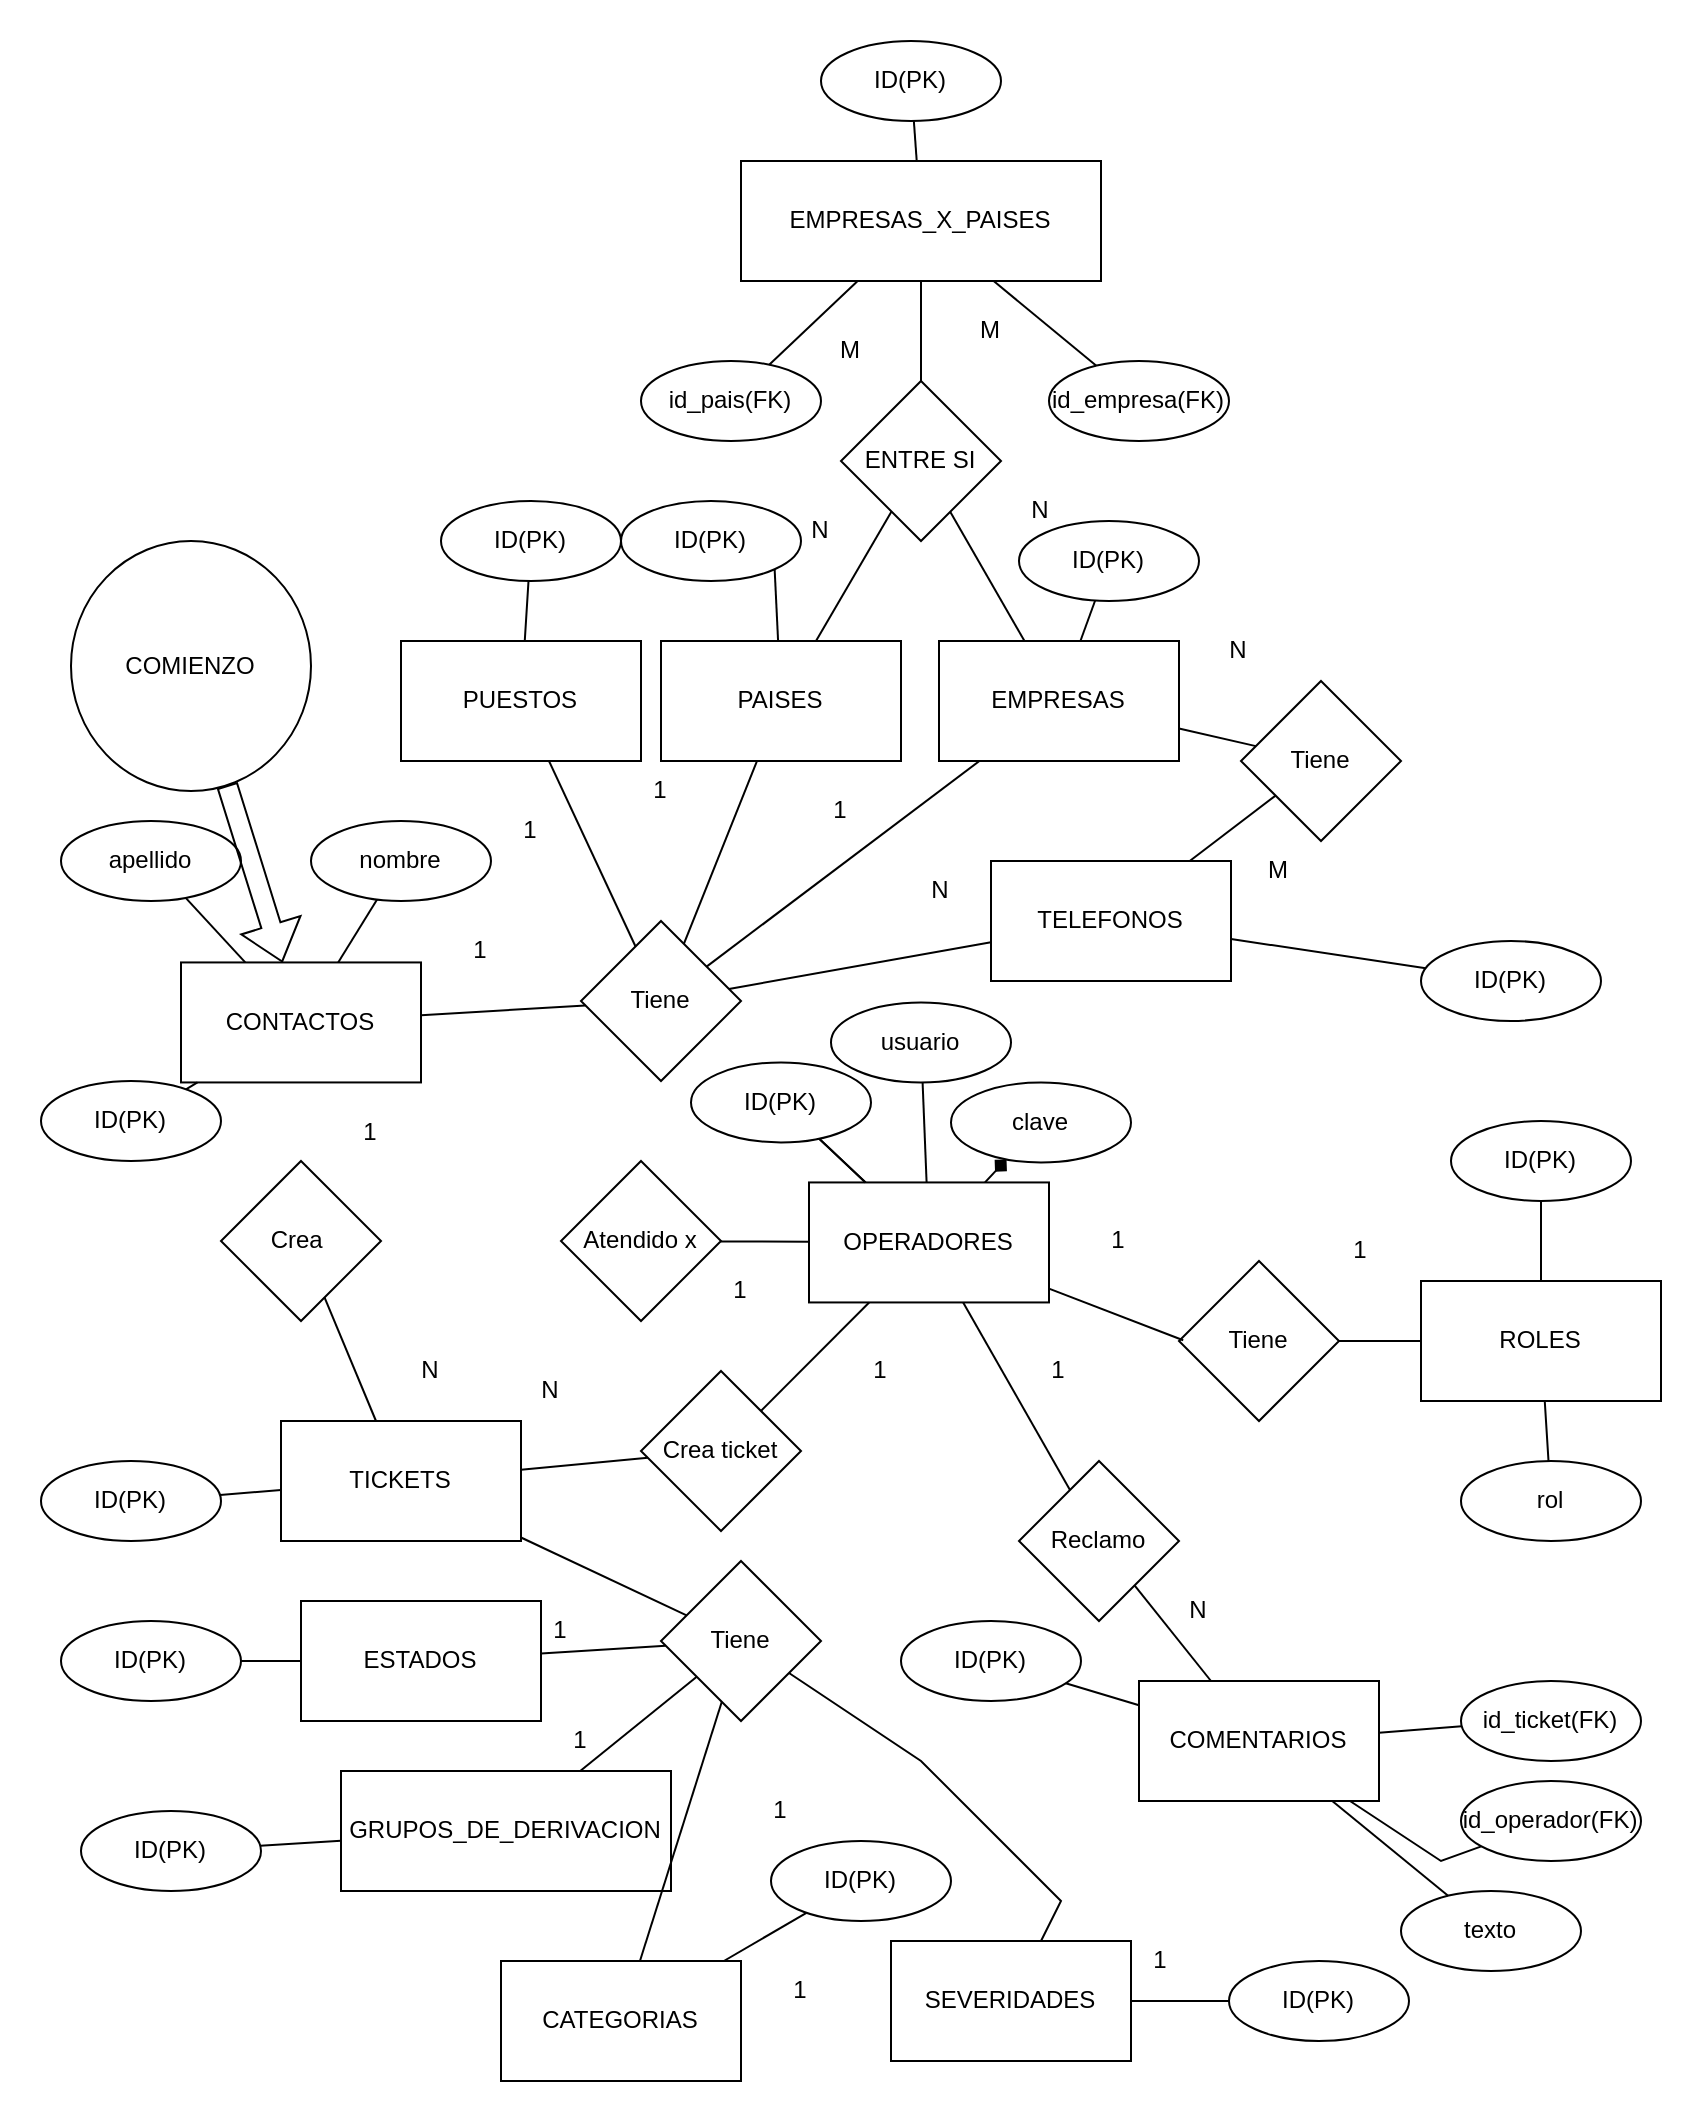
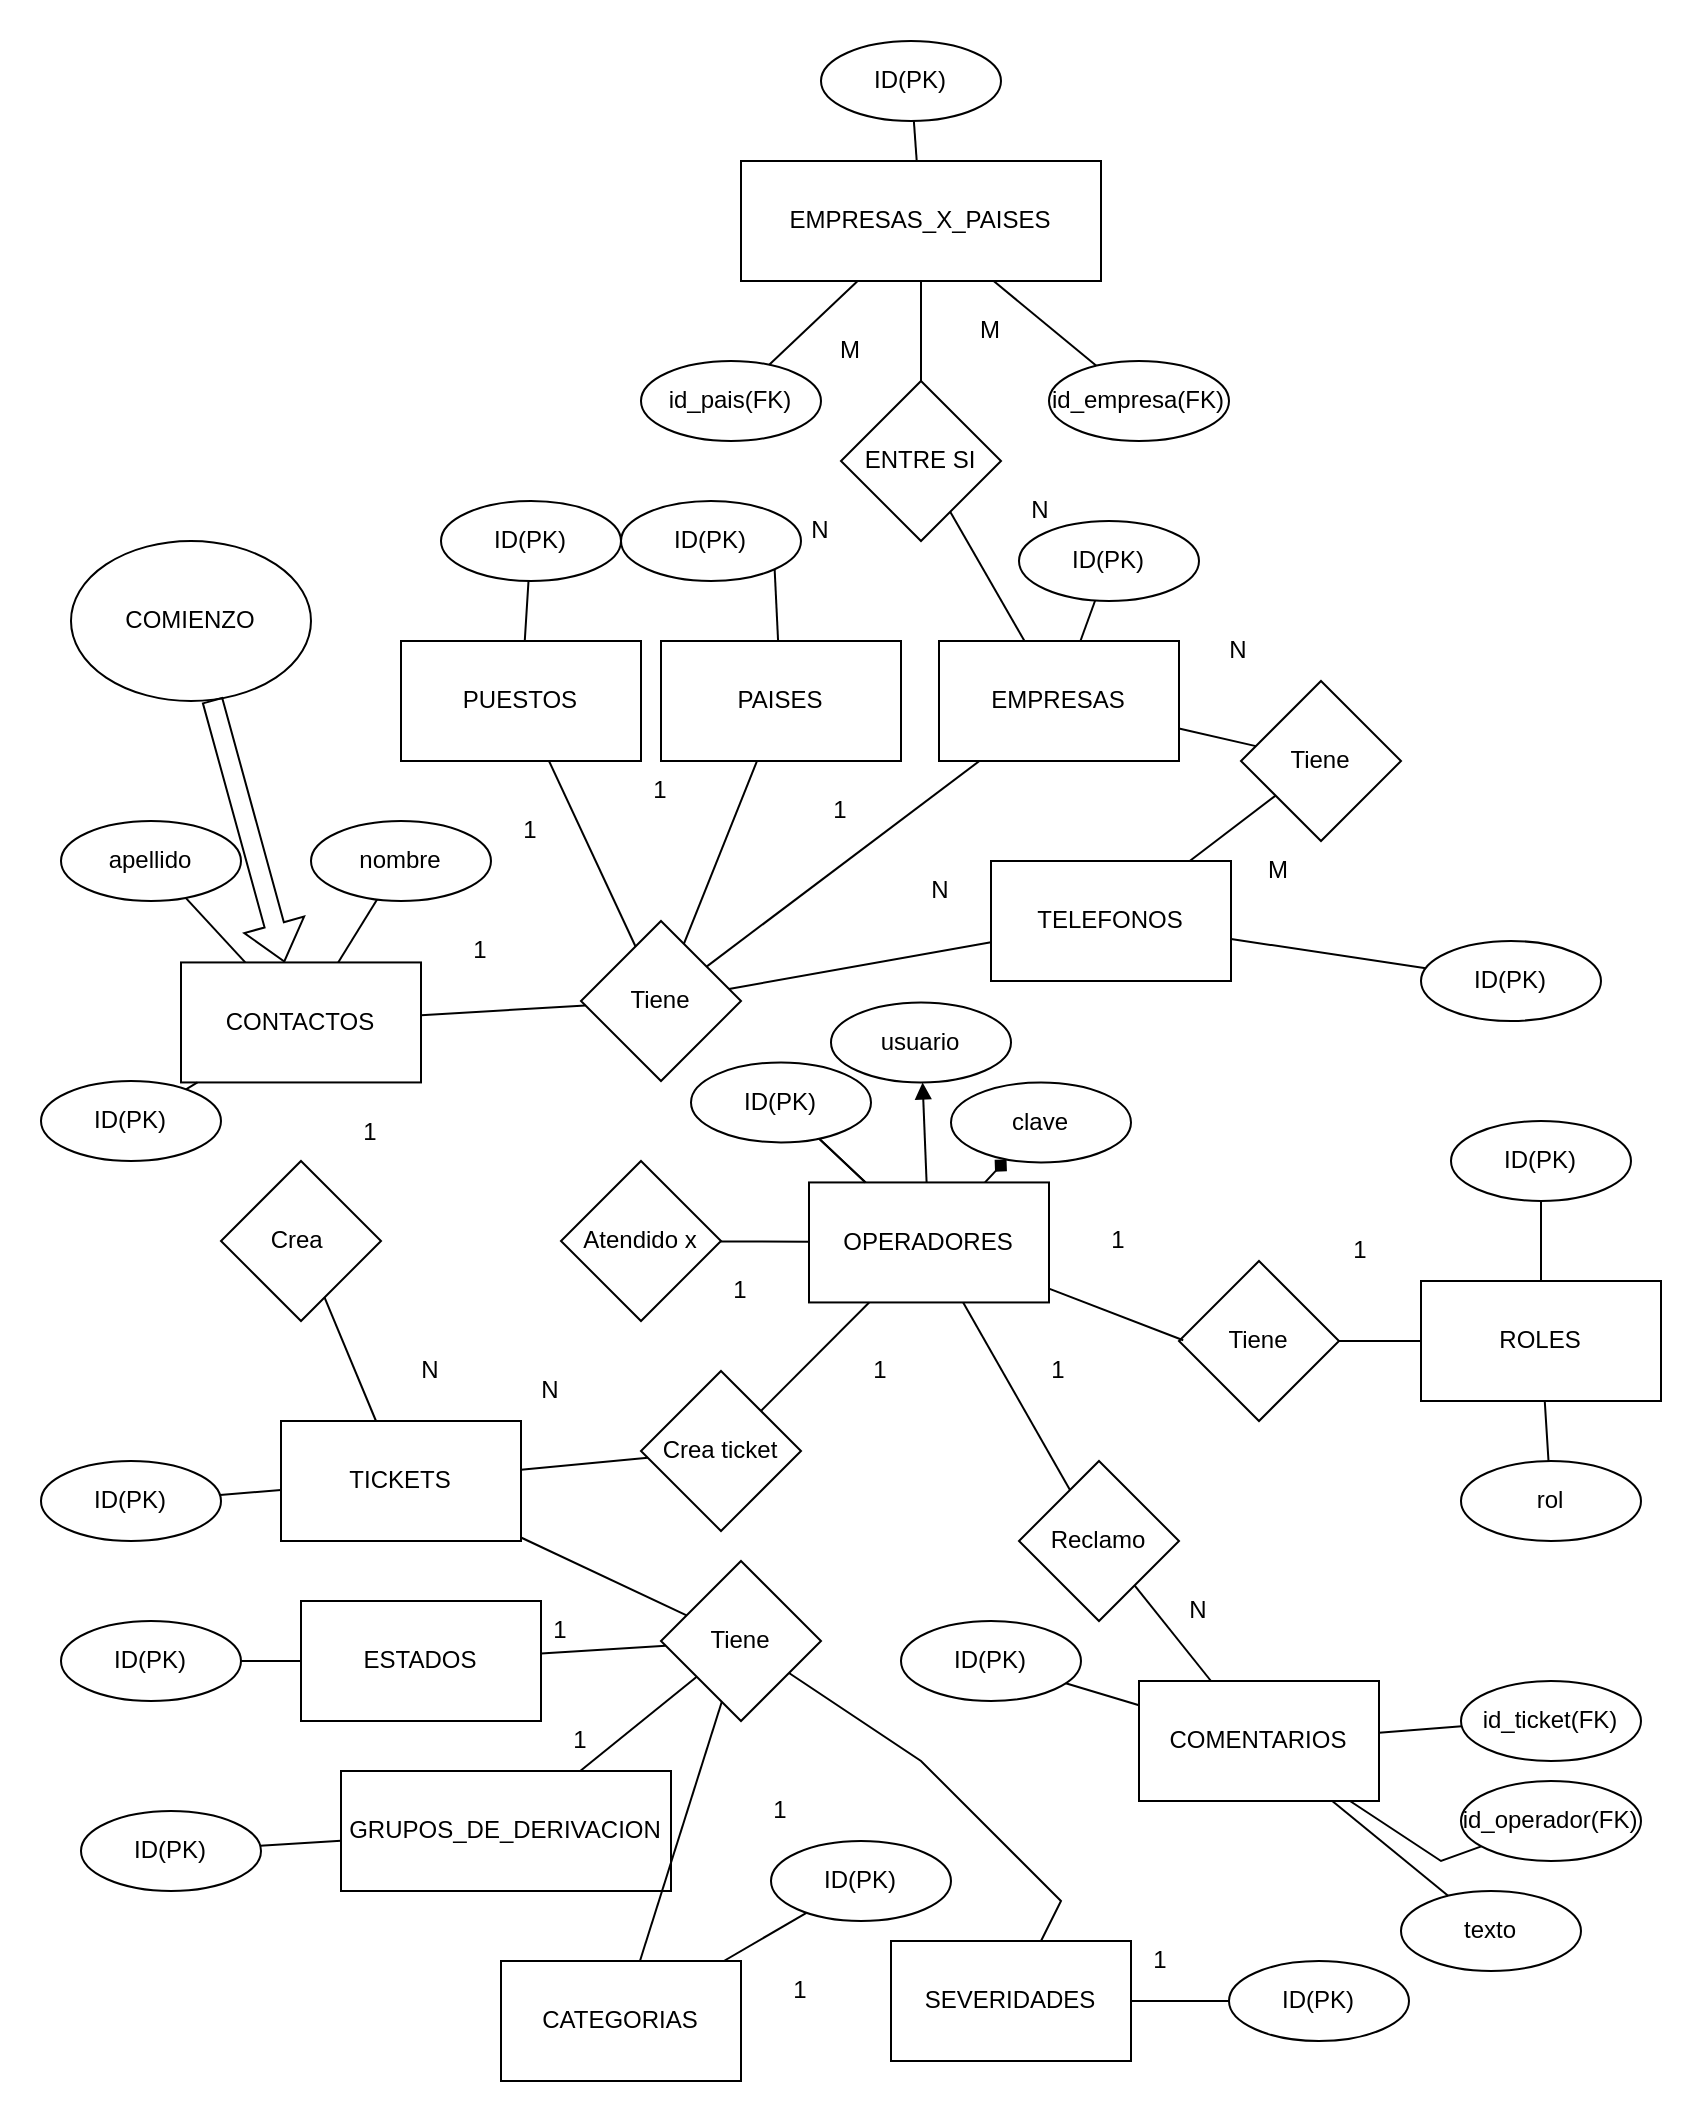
(854, 576) -> none
(191, 666) -> (191, 621)
(923, 1093) -> (923, 1100)
